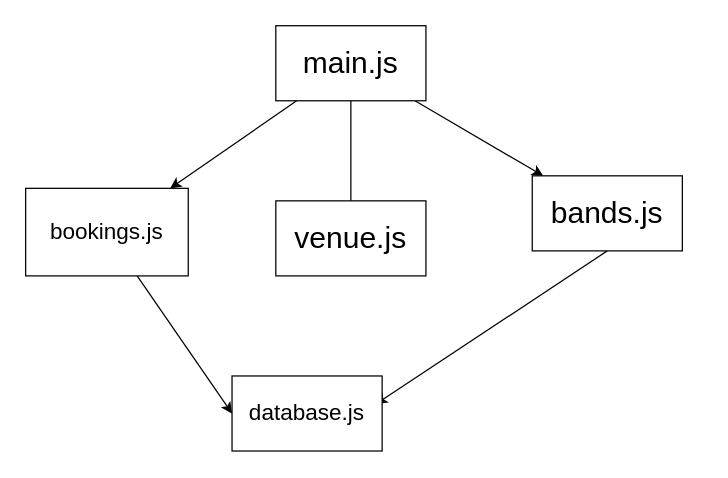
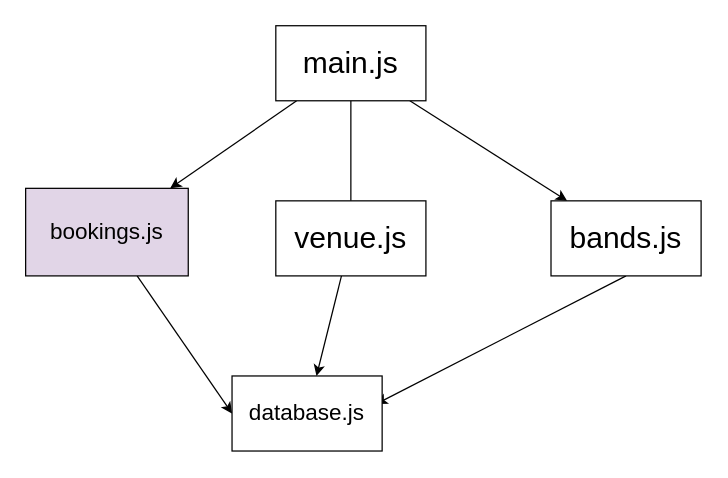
(607, 213) -> (626, 238)
(107, 232) -> (107, 232)
none -> (330, 321)
